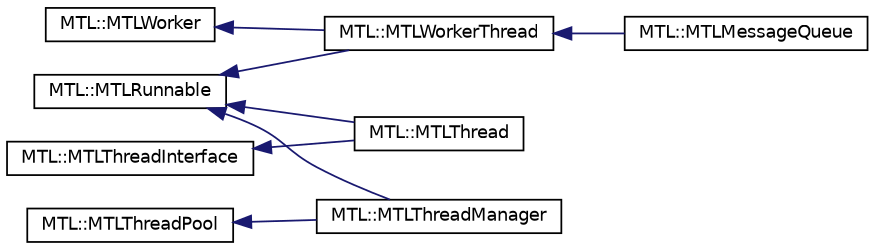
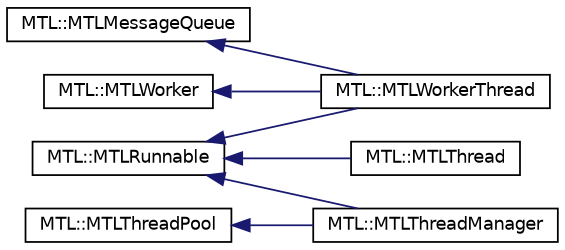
(598, 33) -> (291, 60)
(130, 158) -> none
